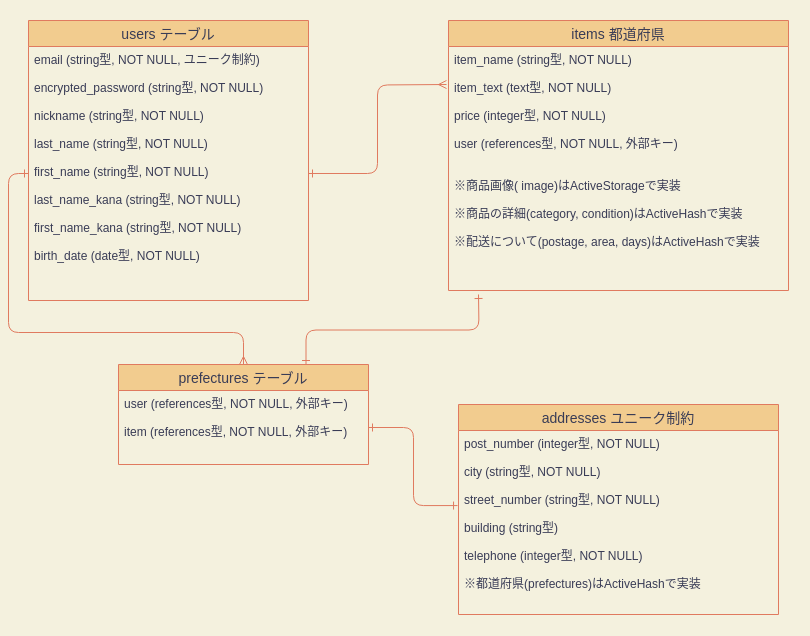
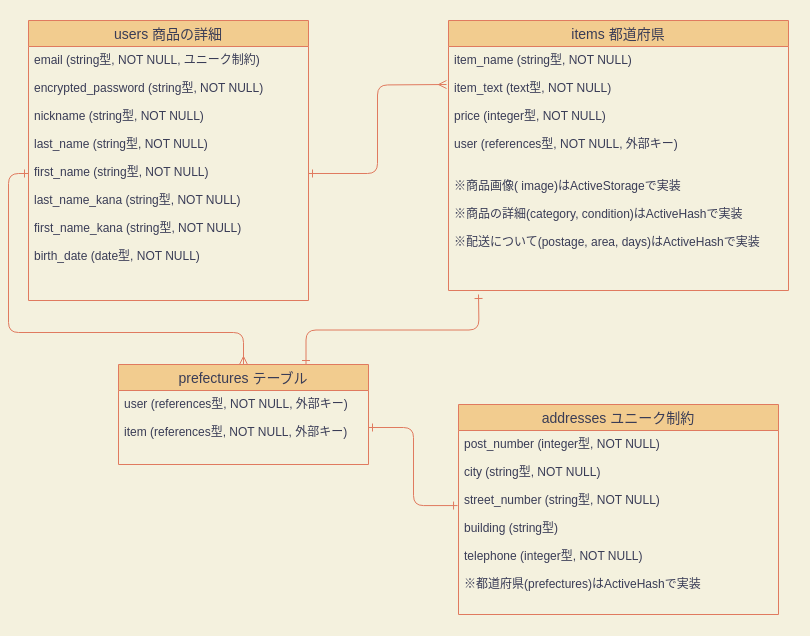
(168, 34) -> (168, 34)
